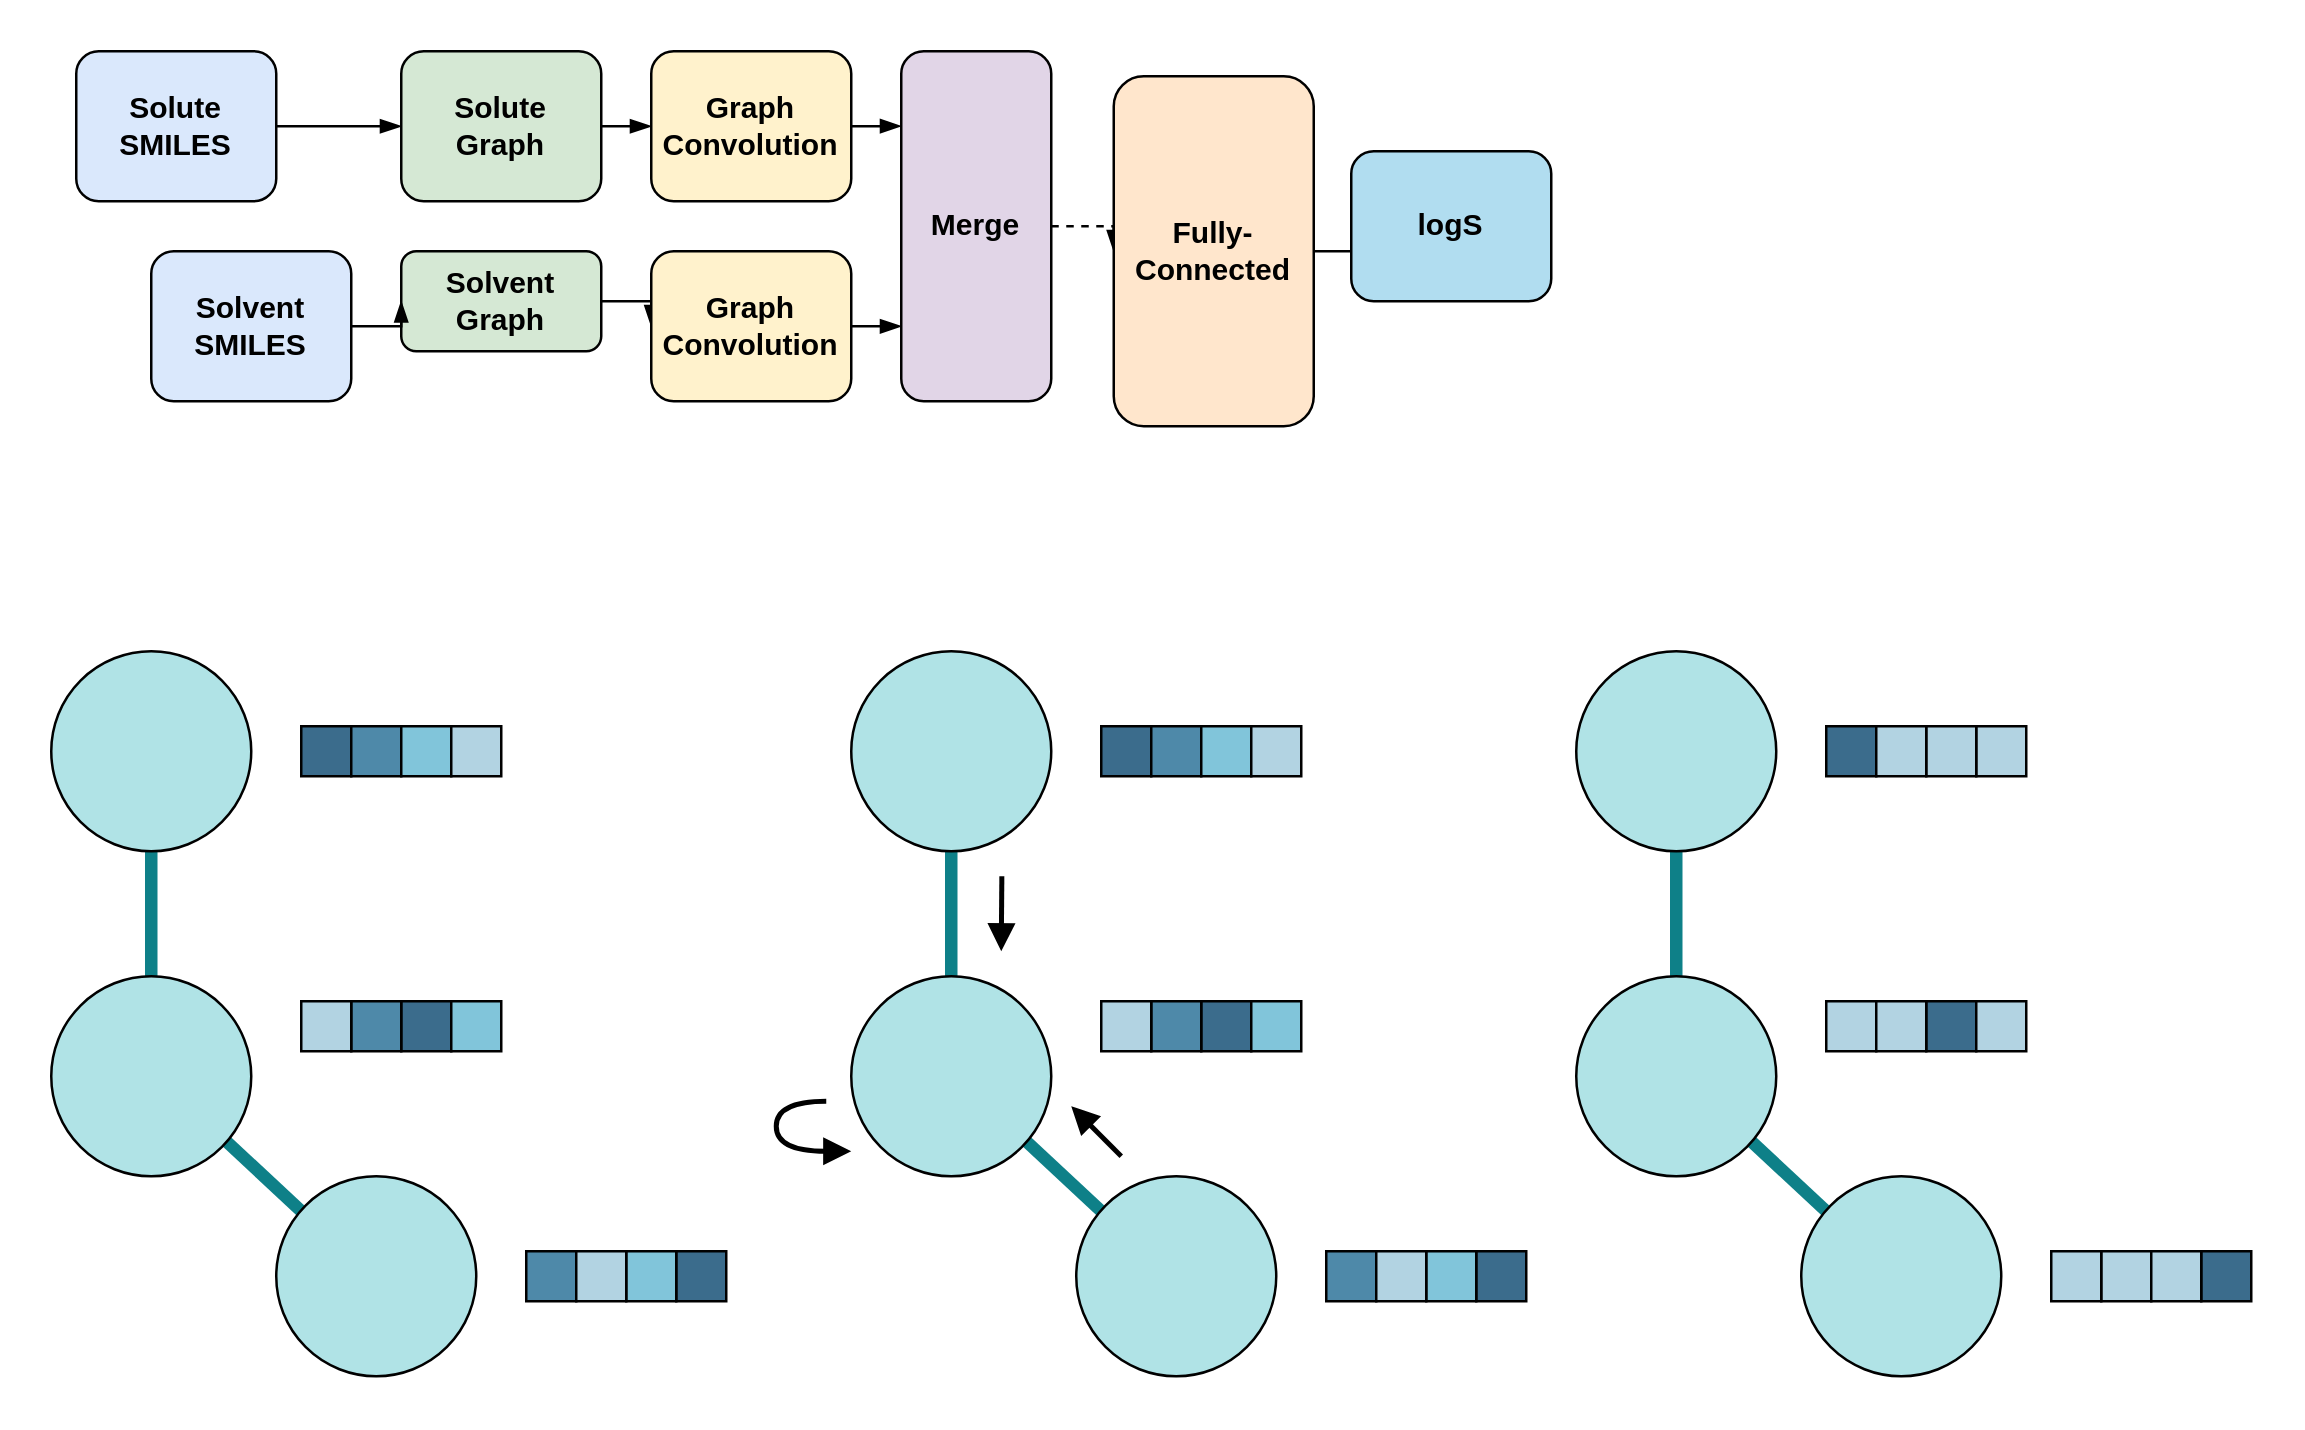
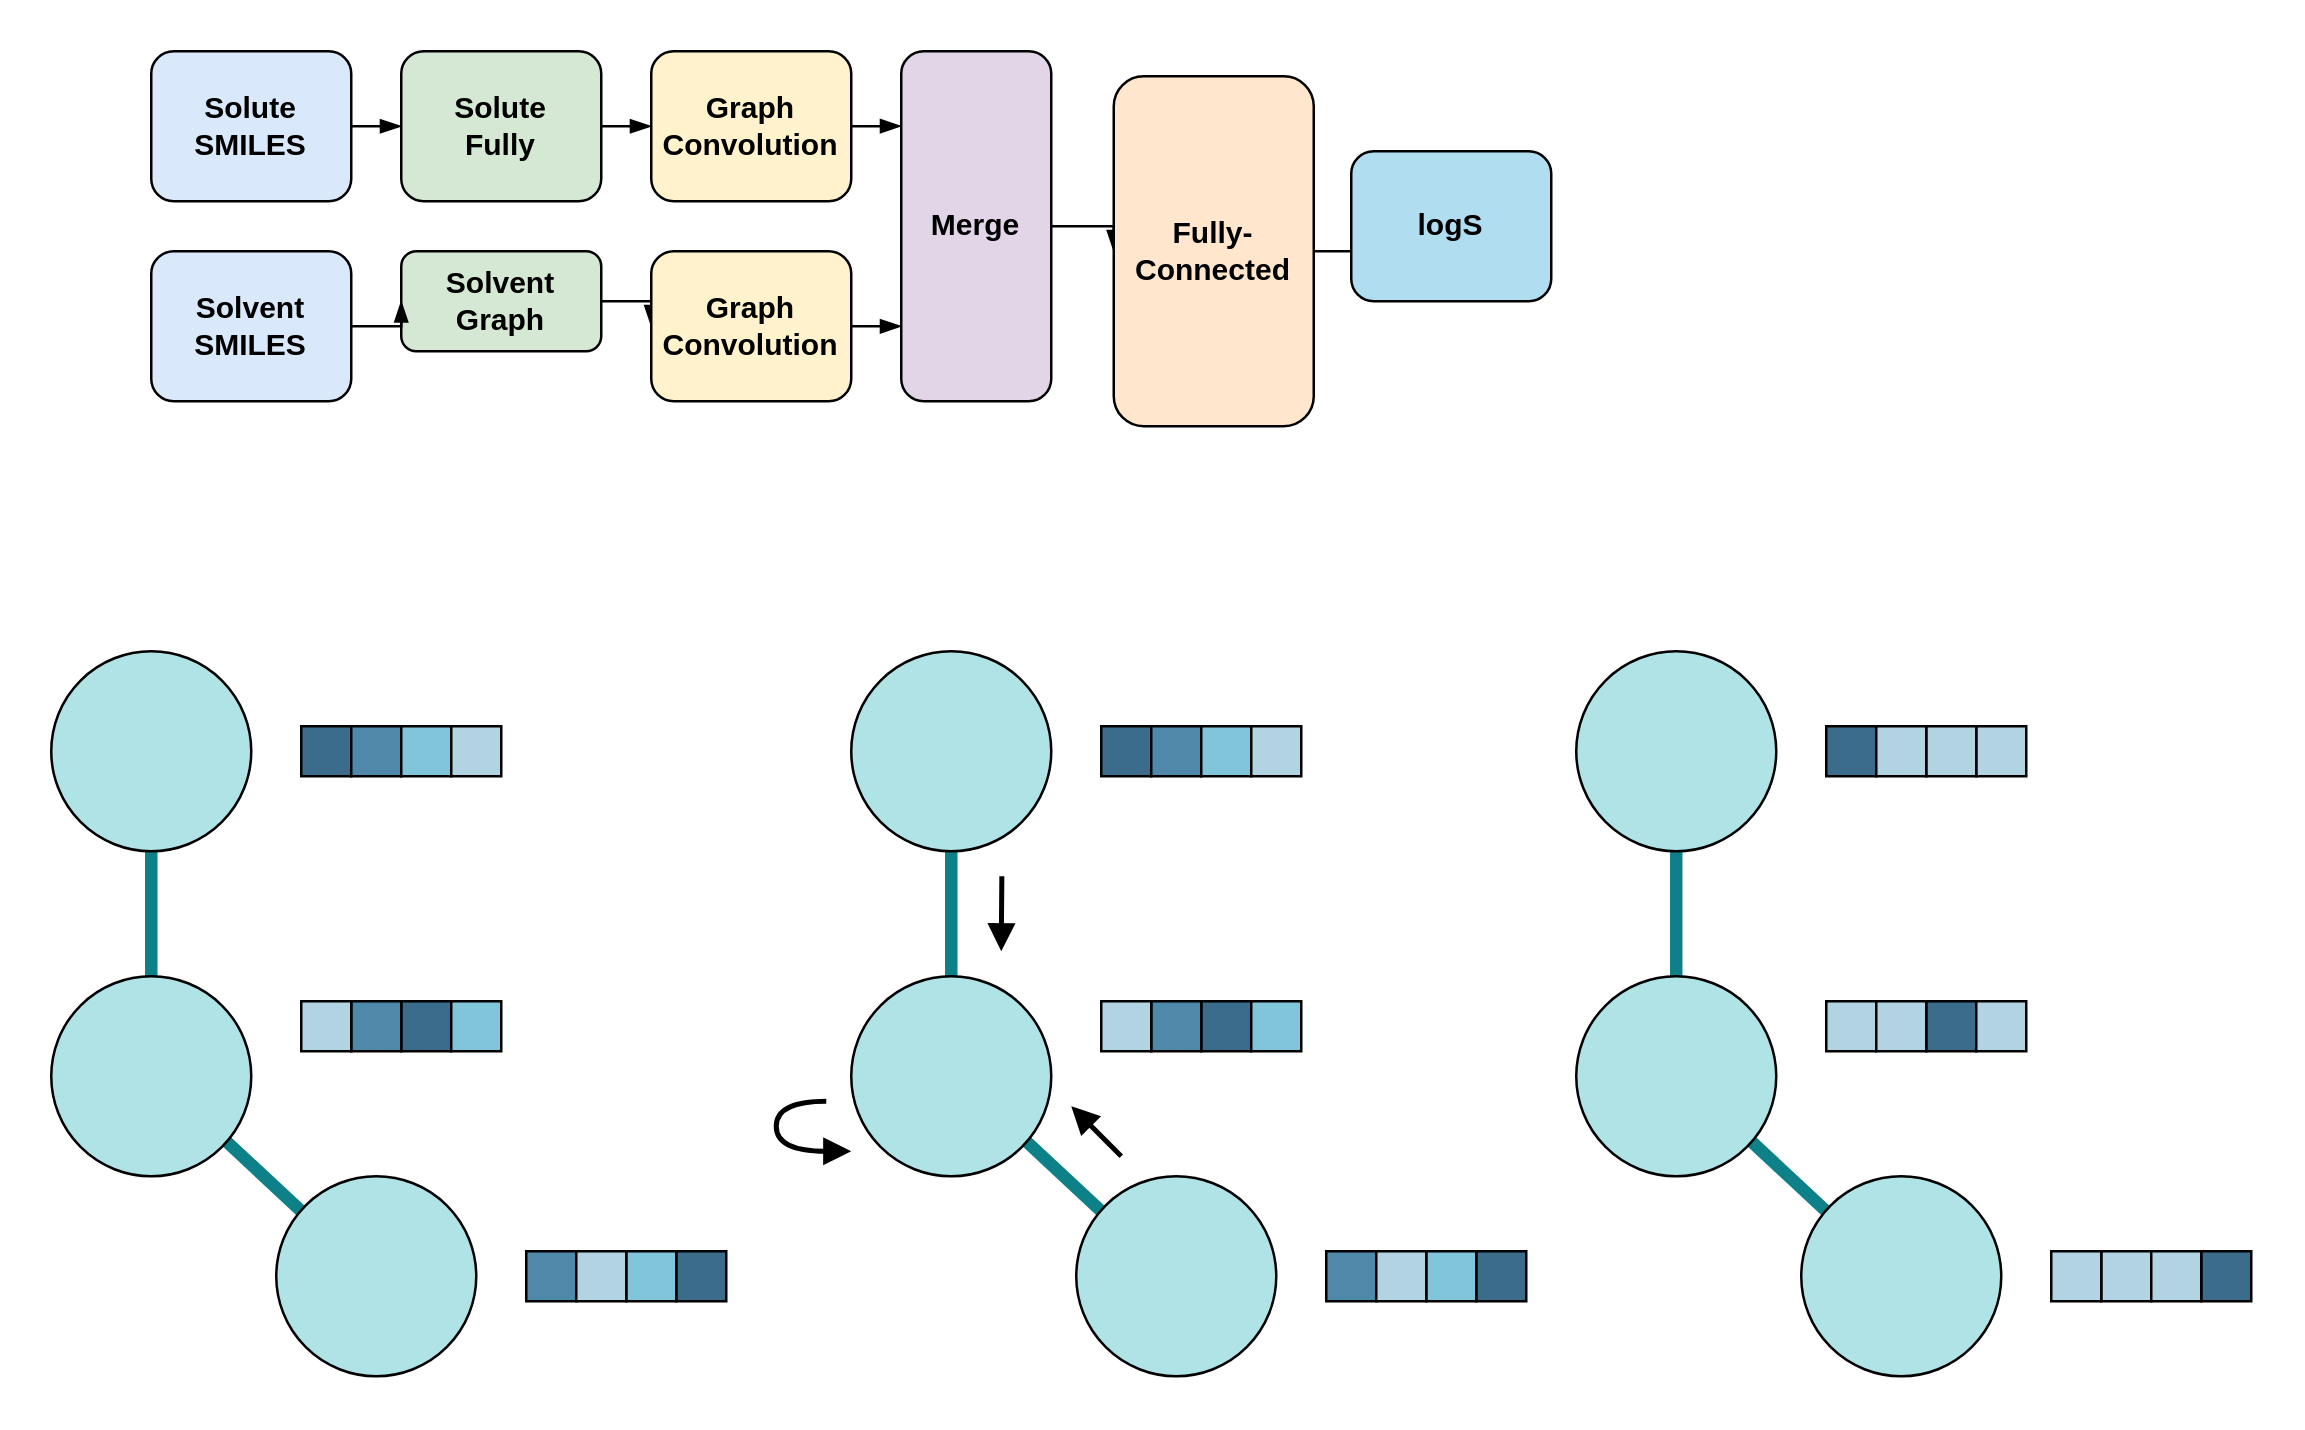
(176, 126) -> (251, 126)
(501, 126) -> (501, 126)
(1083, 226) -> (1083, 226)
